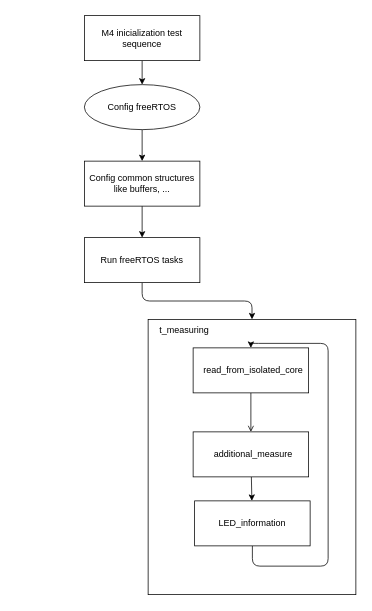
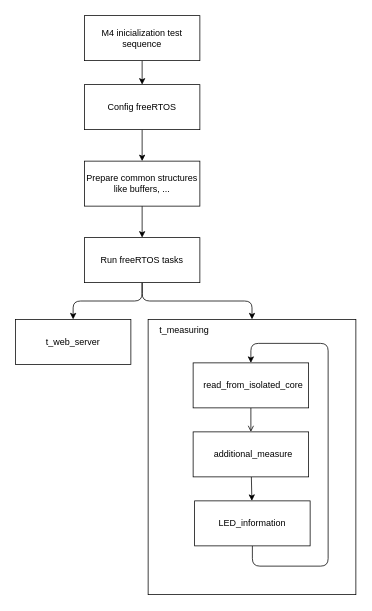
(142, 107) -> (142, 107)
(142, 183) -> (142, 183)
none -> (73, 305)
none -> (73, 342)
(251, 370) -> (251, 385)
